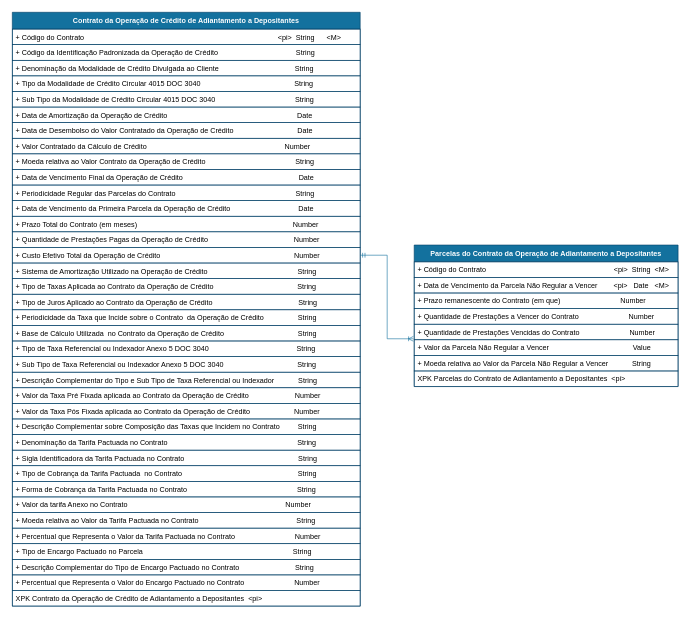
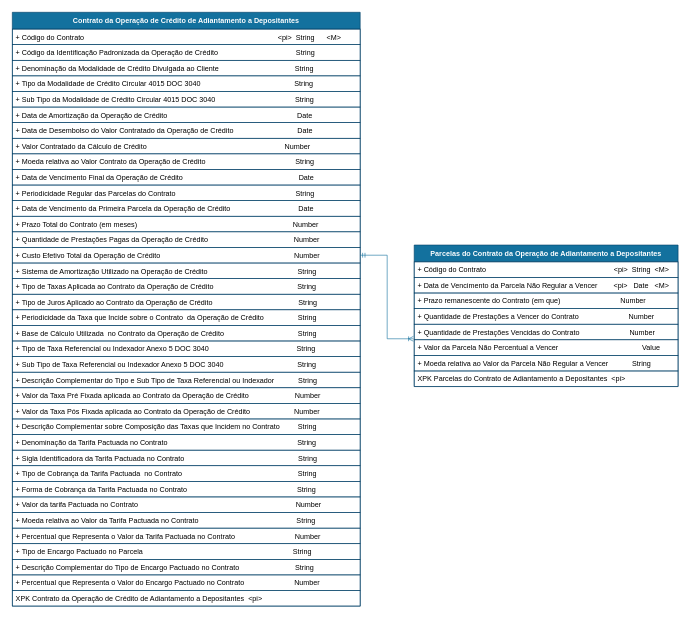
(561, 348) -> (567, 348)
(214, 505) -> (220, 505)
